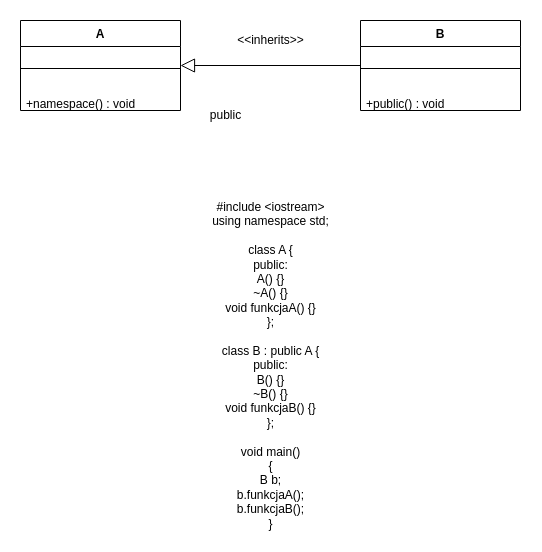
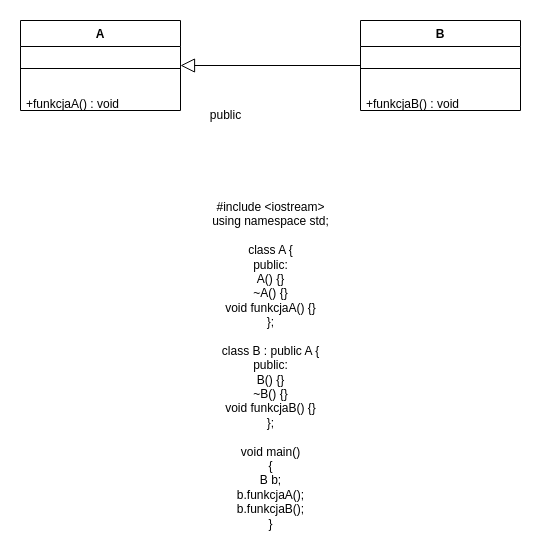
(271, 41) -> none
(84, 104) -> (80, 104)
(410, 104) -> (420, 104)
